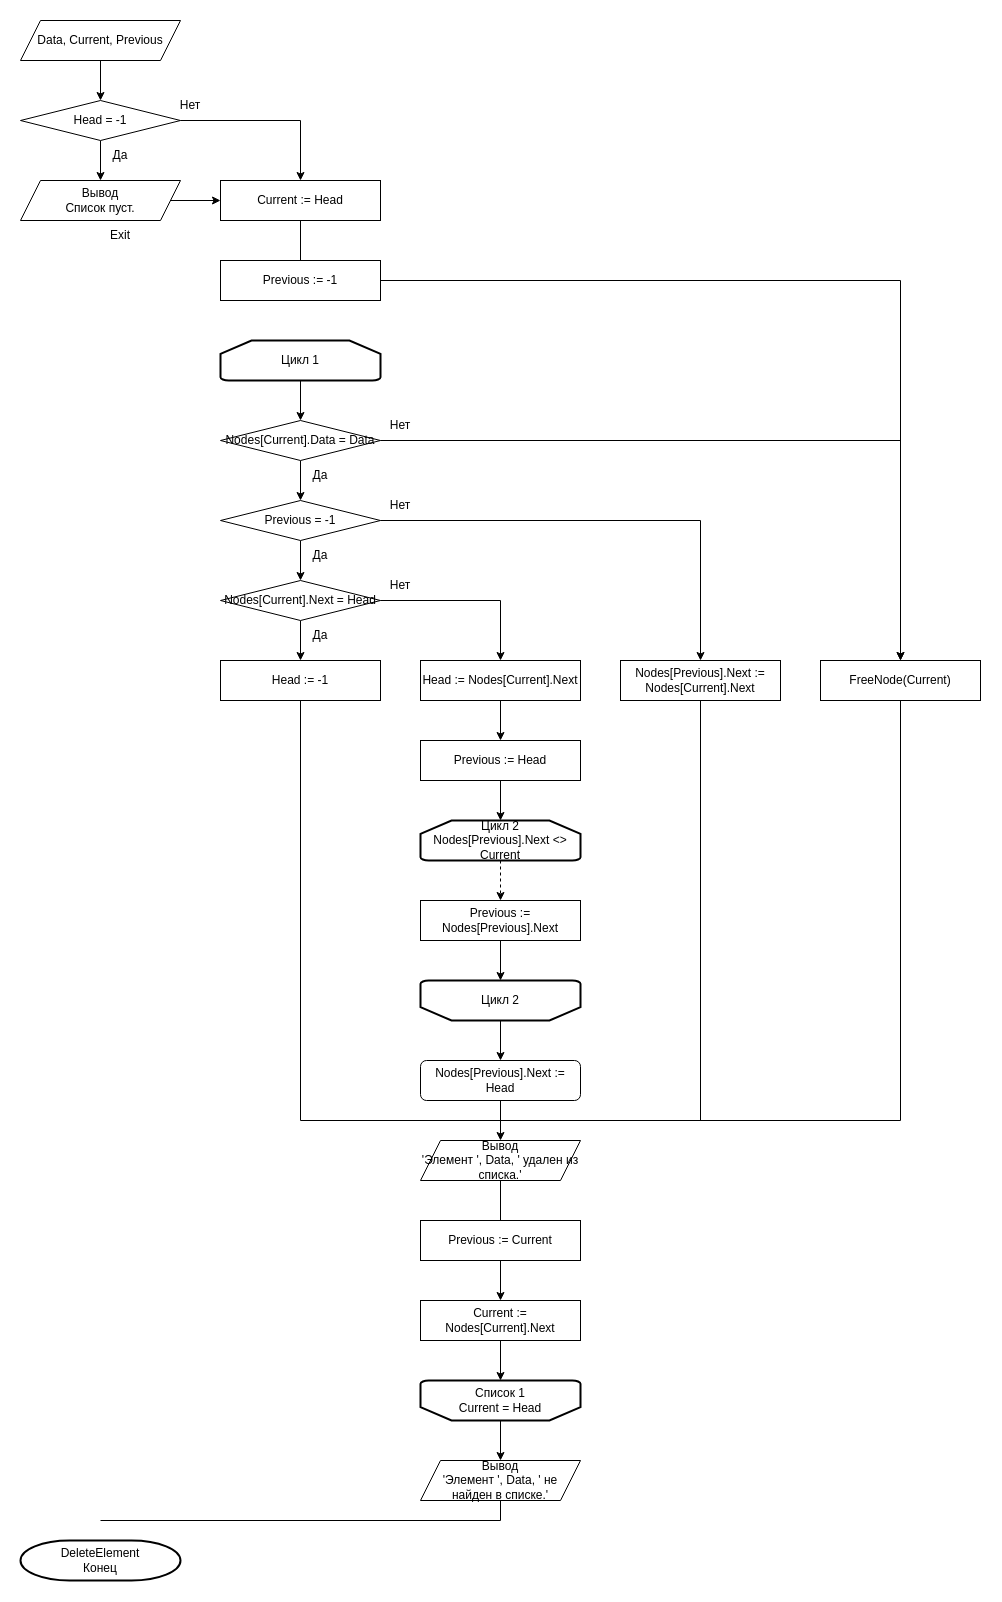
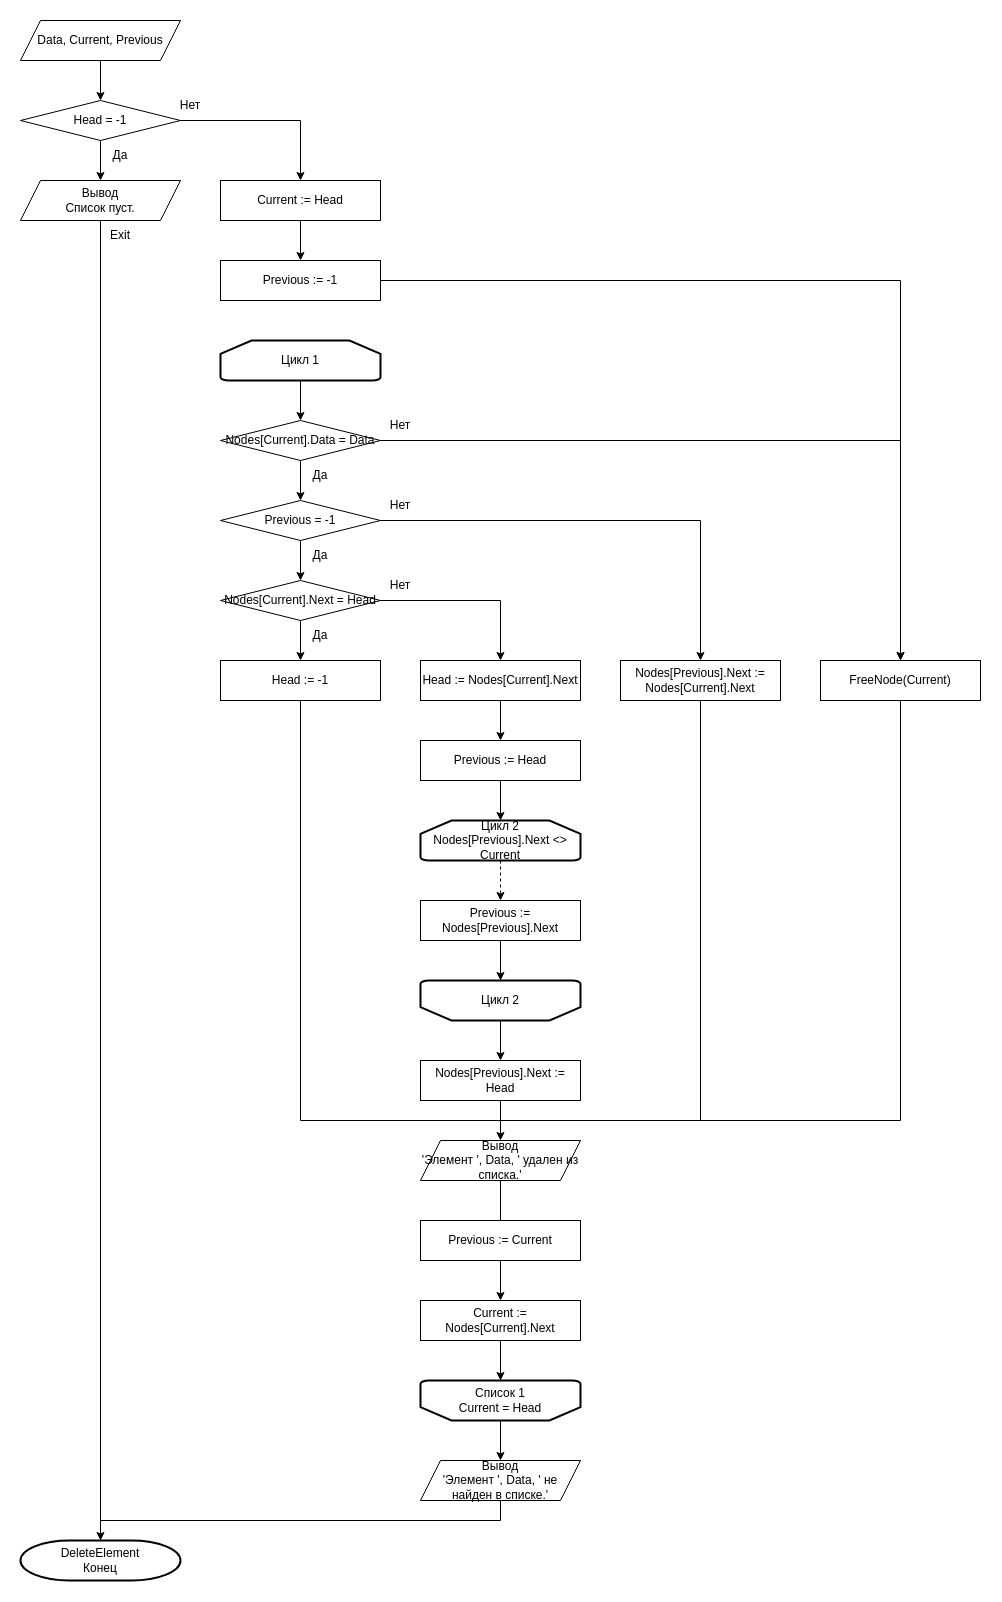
(192, 201) -> (101, 877)
(301, 255) -> (301, 252)
(501, 1081) -> (501, 1081)
